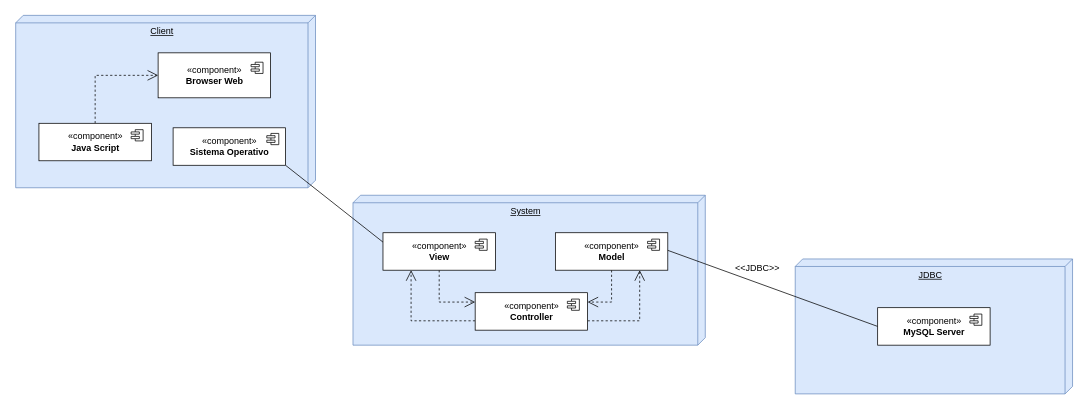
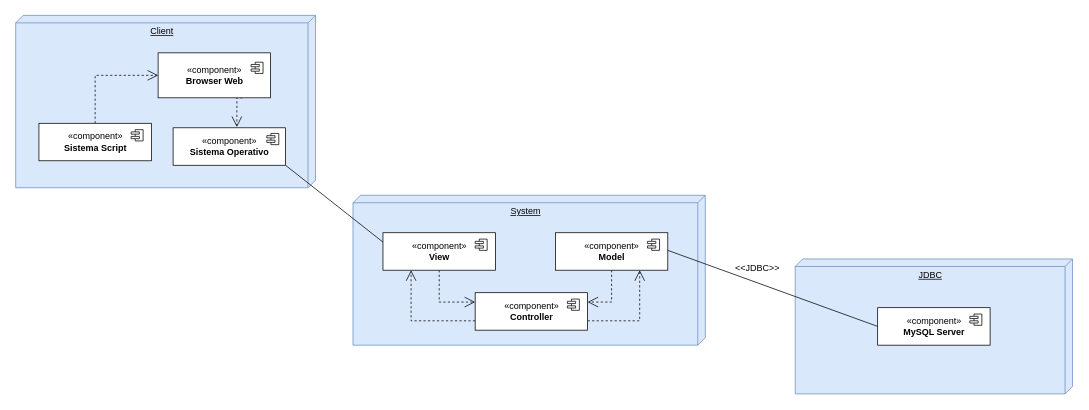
none -> (237, 112)
(95, 142) -> (95, 142)
